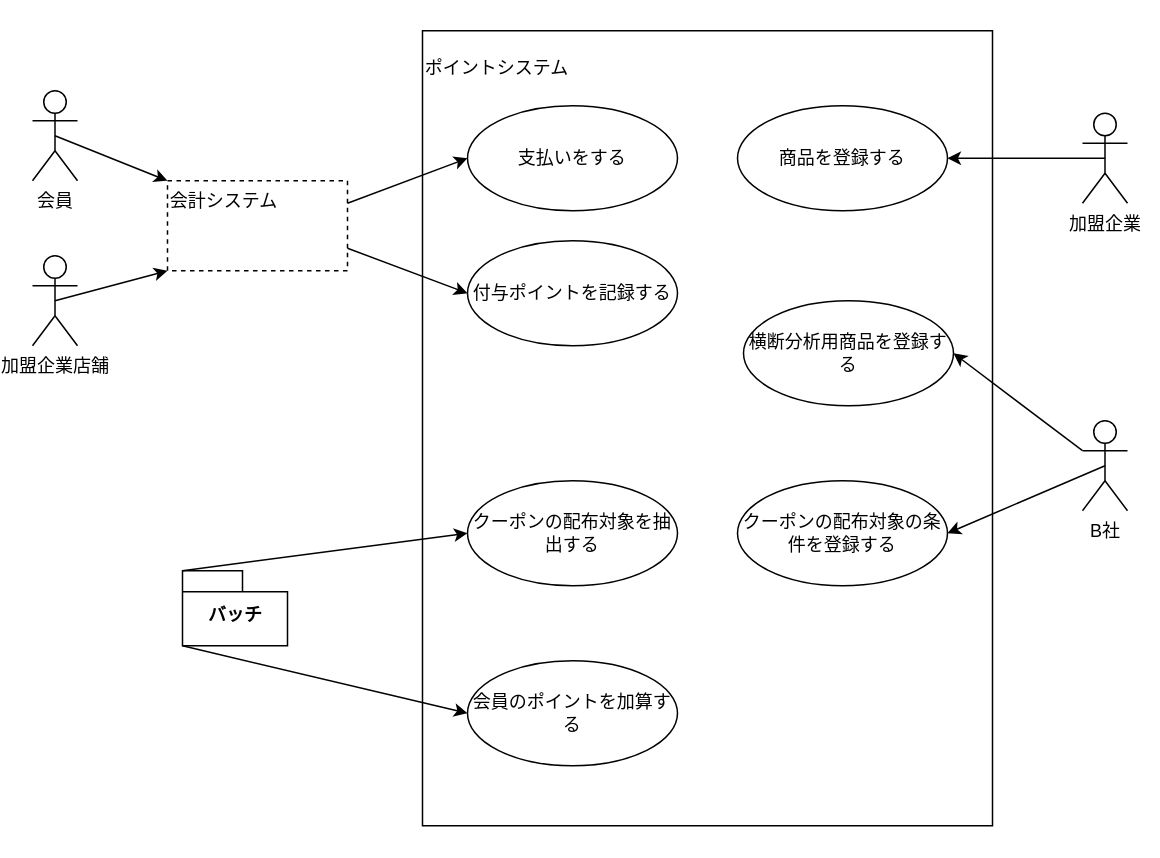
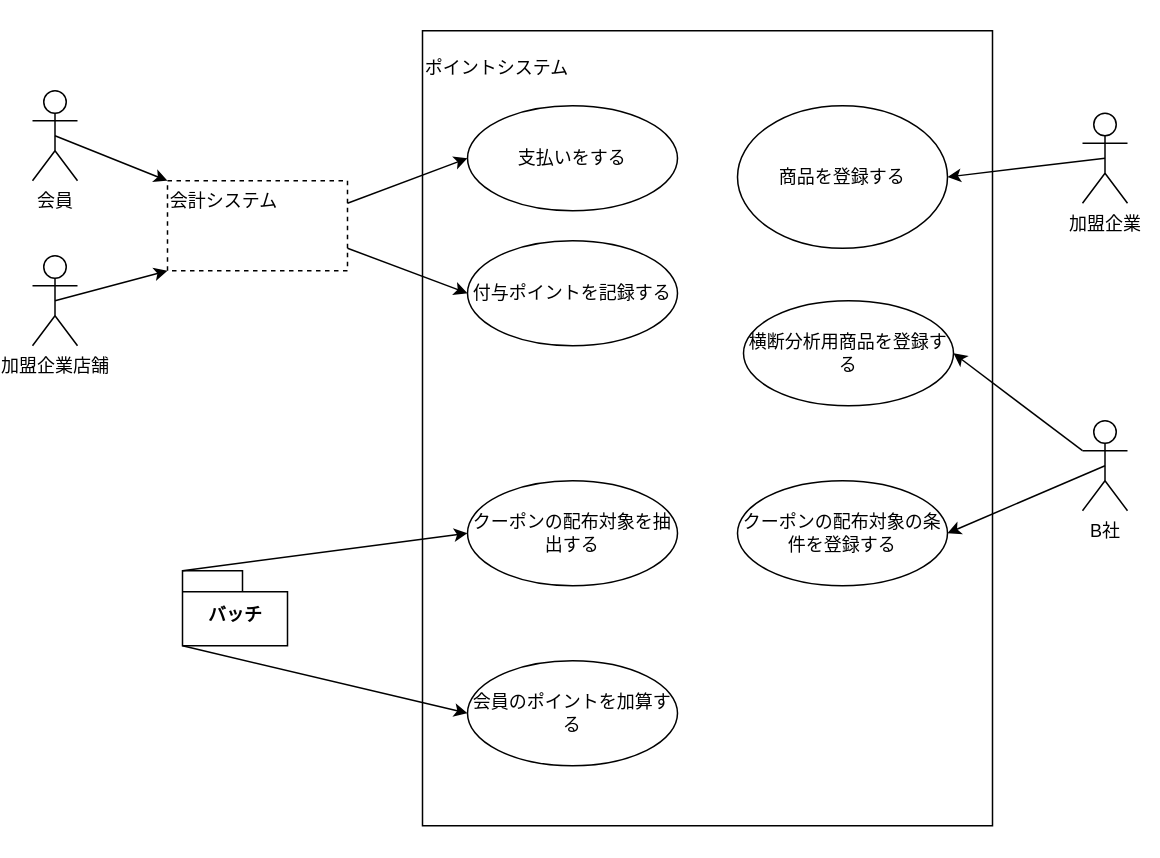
(842, 158) -> (842, 177)
